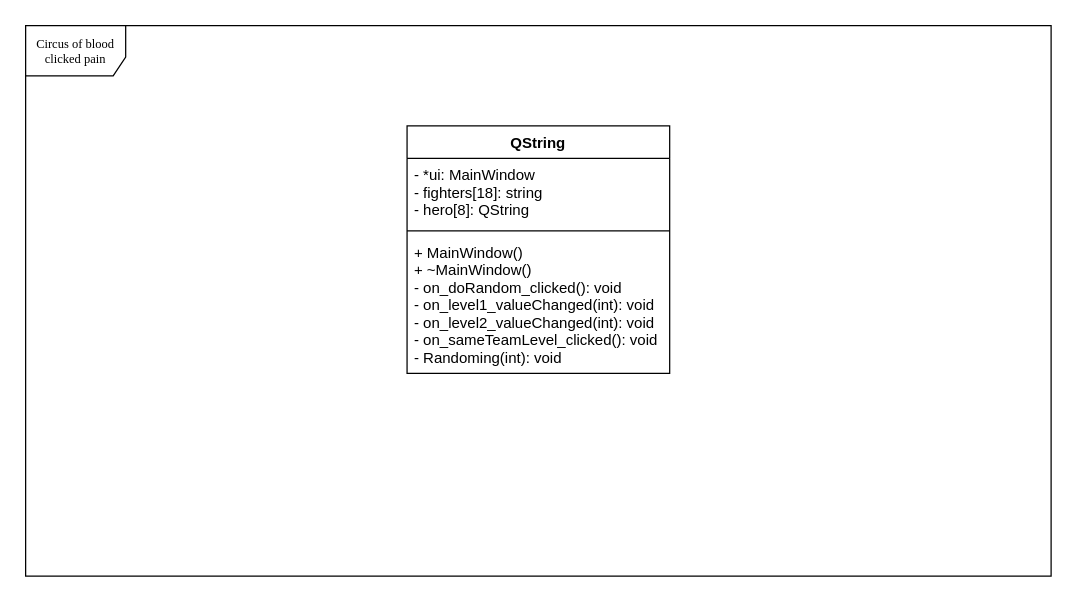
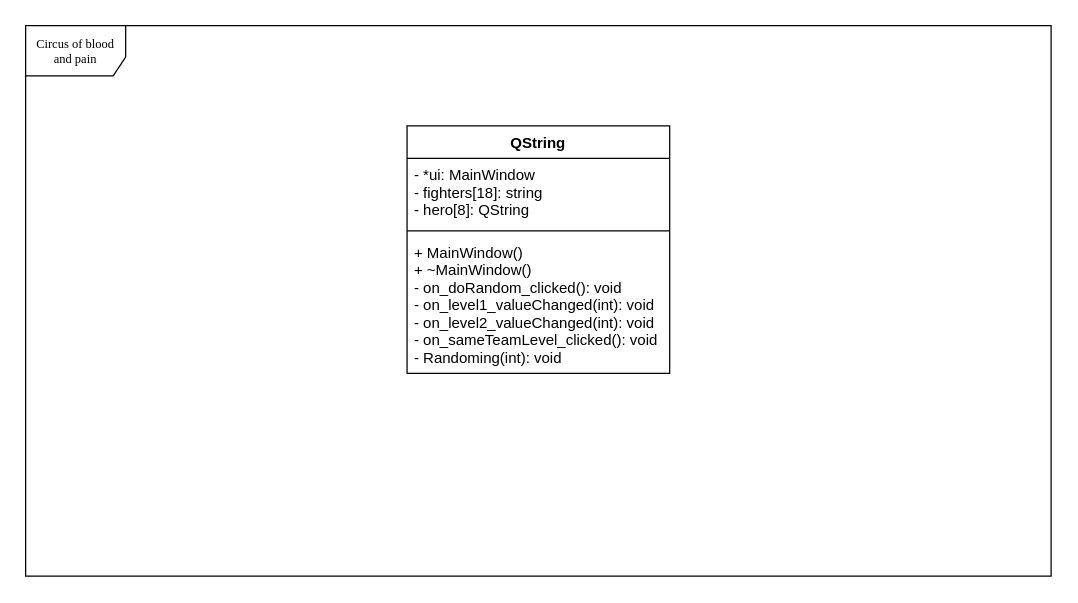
(76, 51) -> (76, 51)
